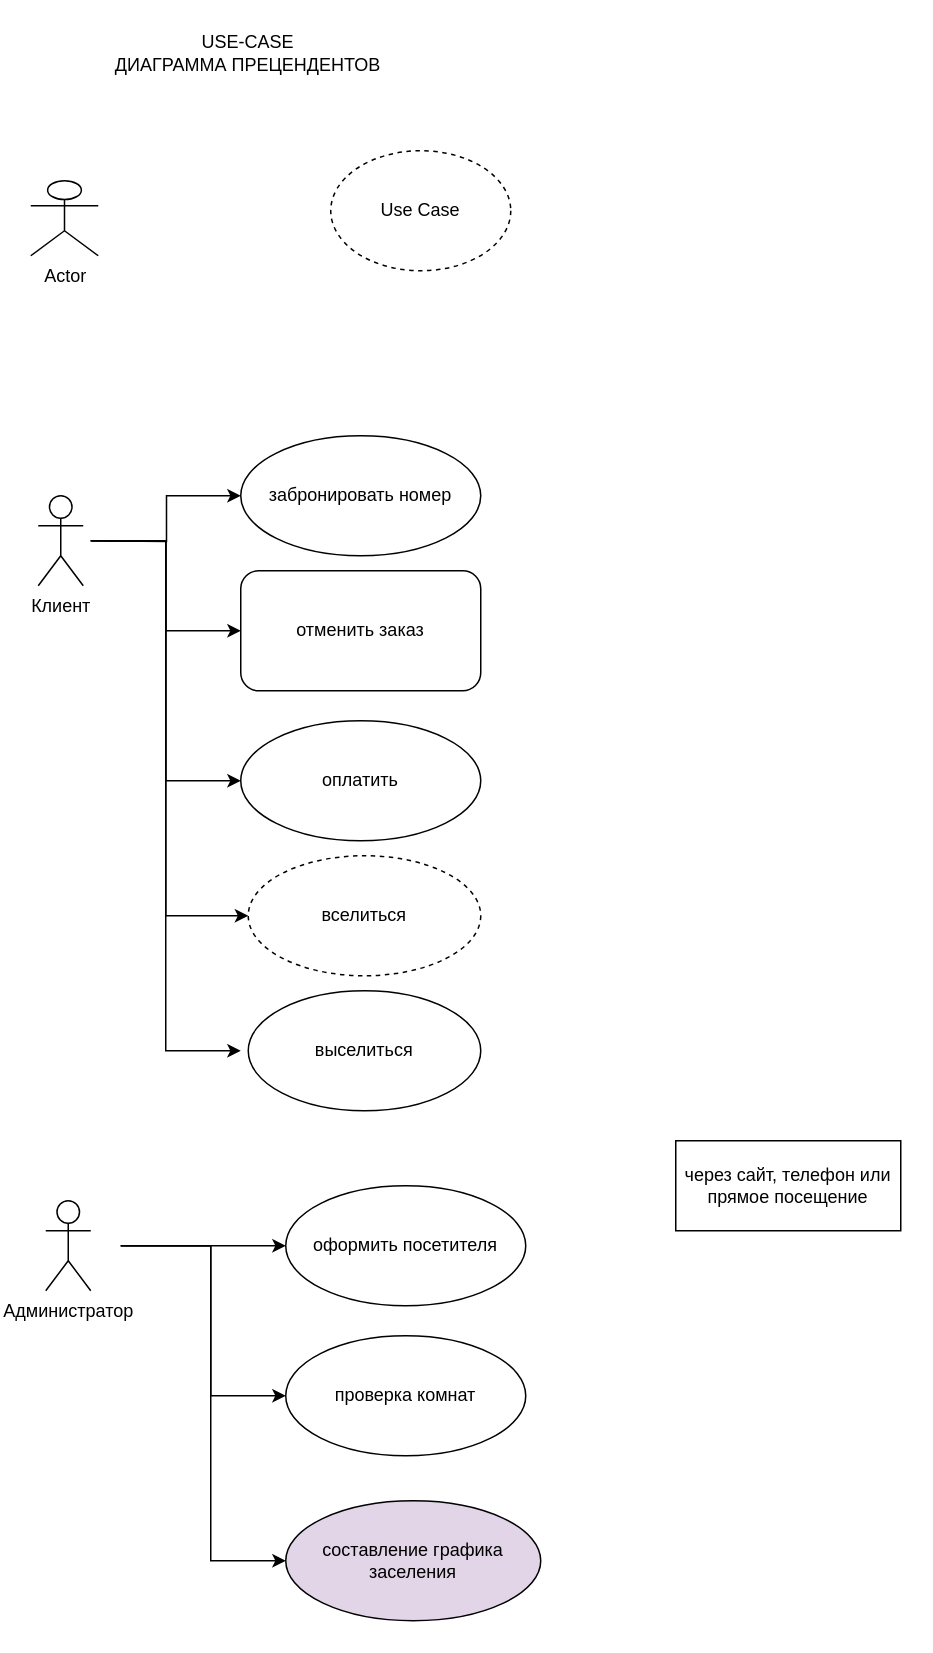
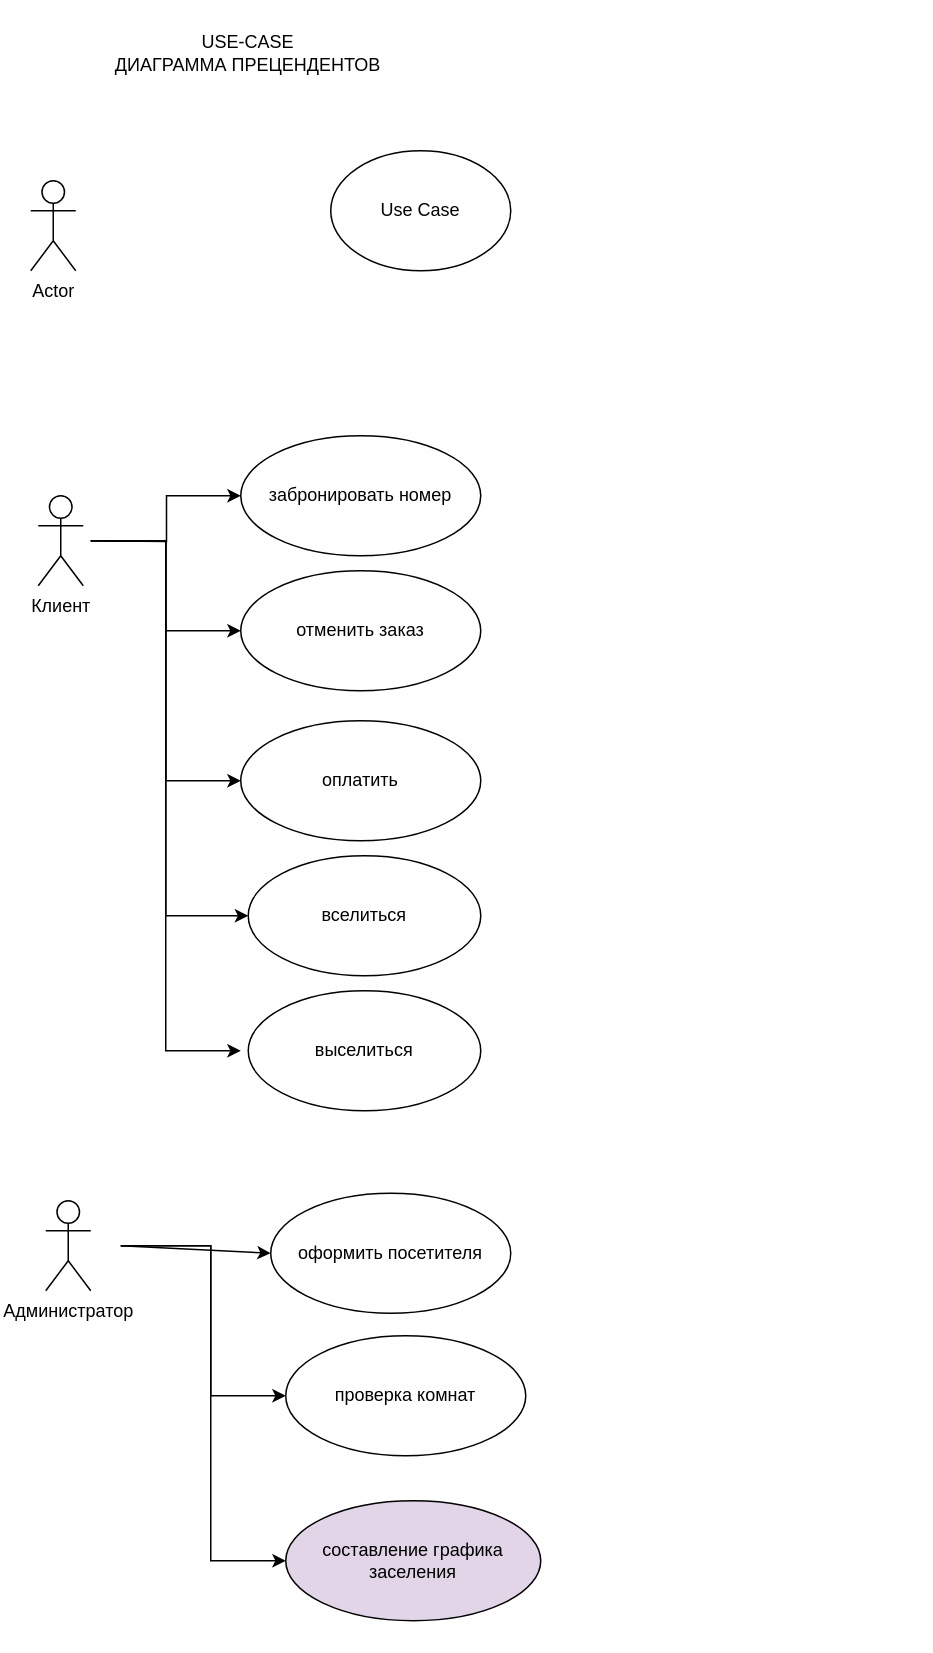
(421, 211) -> (421, 211)
(65, 218) -> (53, 226)
(361, 631) -> (361, 631)
(365, 916) -> (365, 916)
(788, 1186) -> none
(406, 1246) -> (391, 1253)
